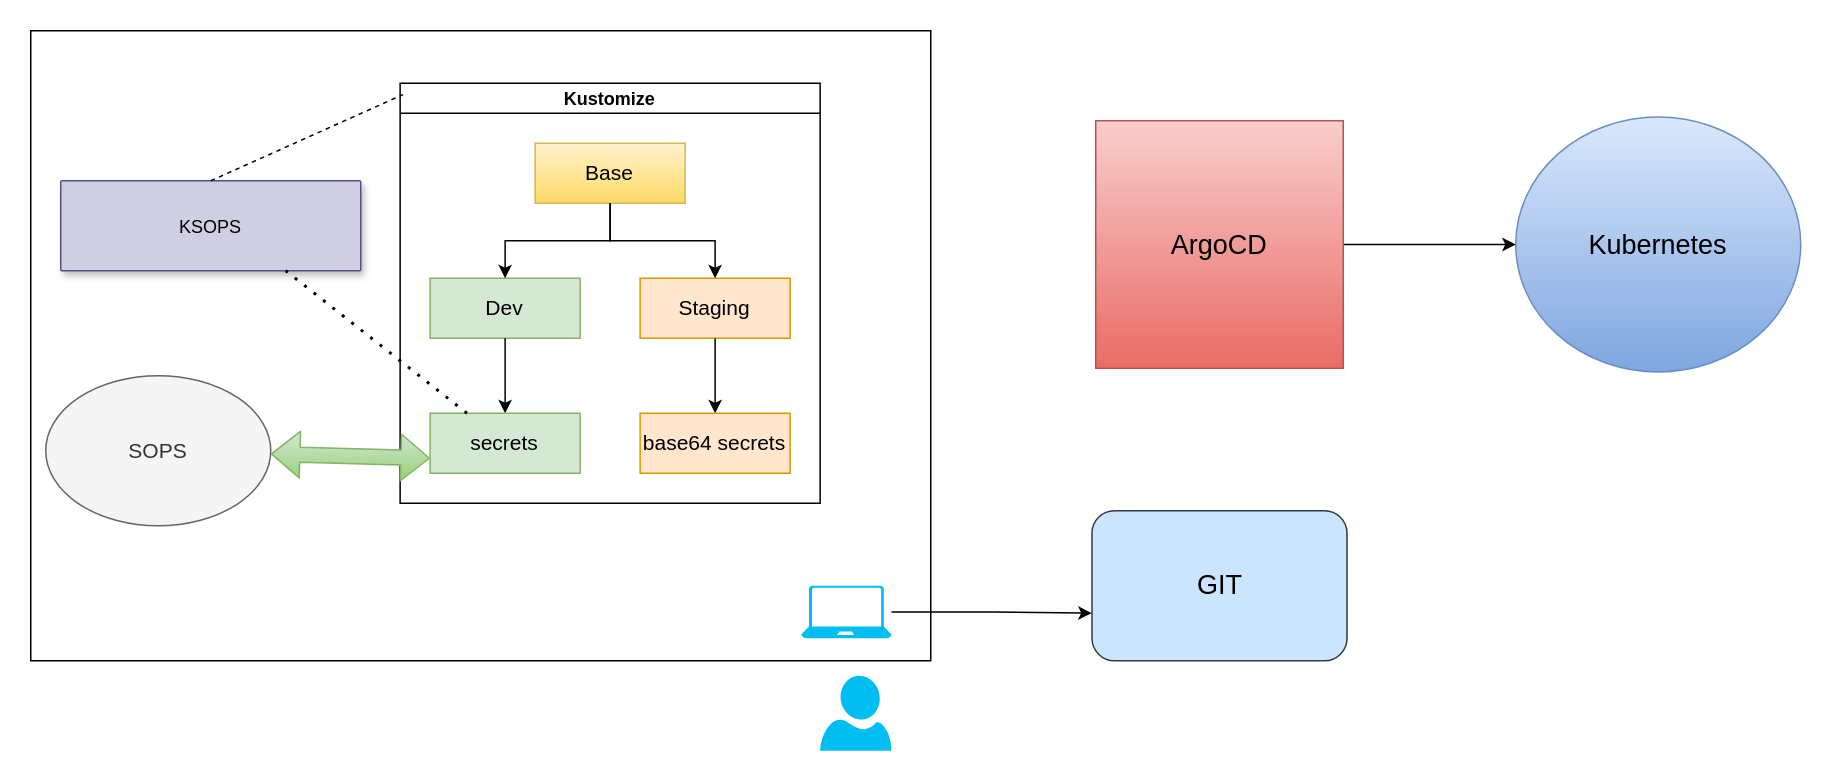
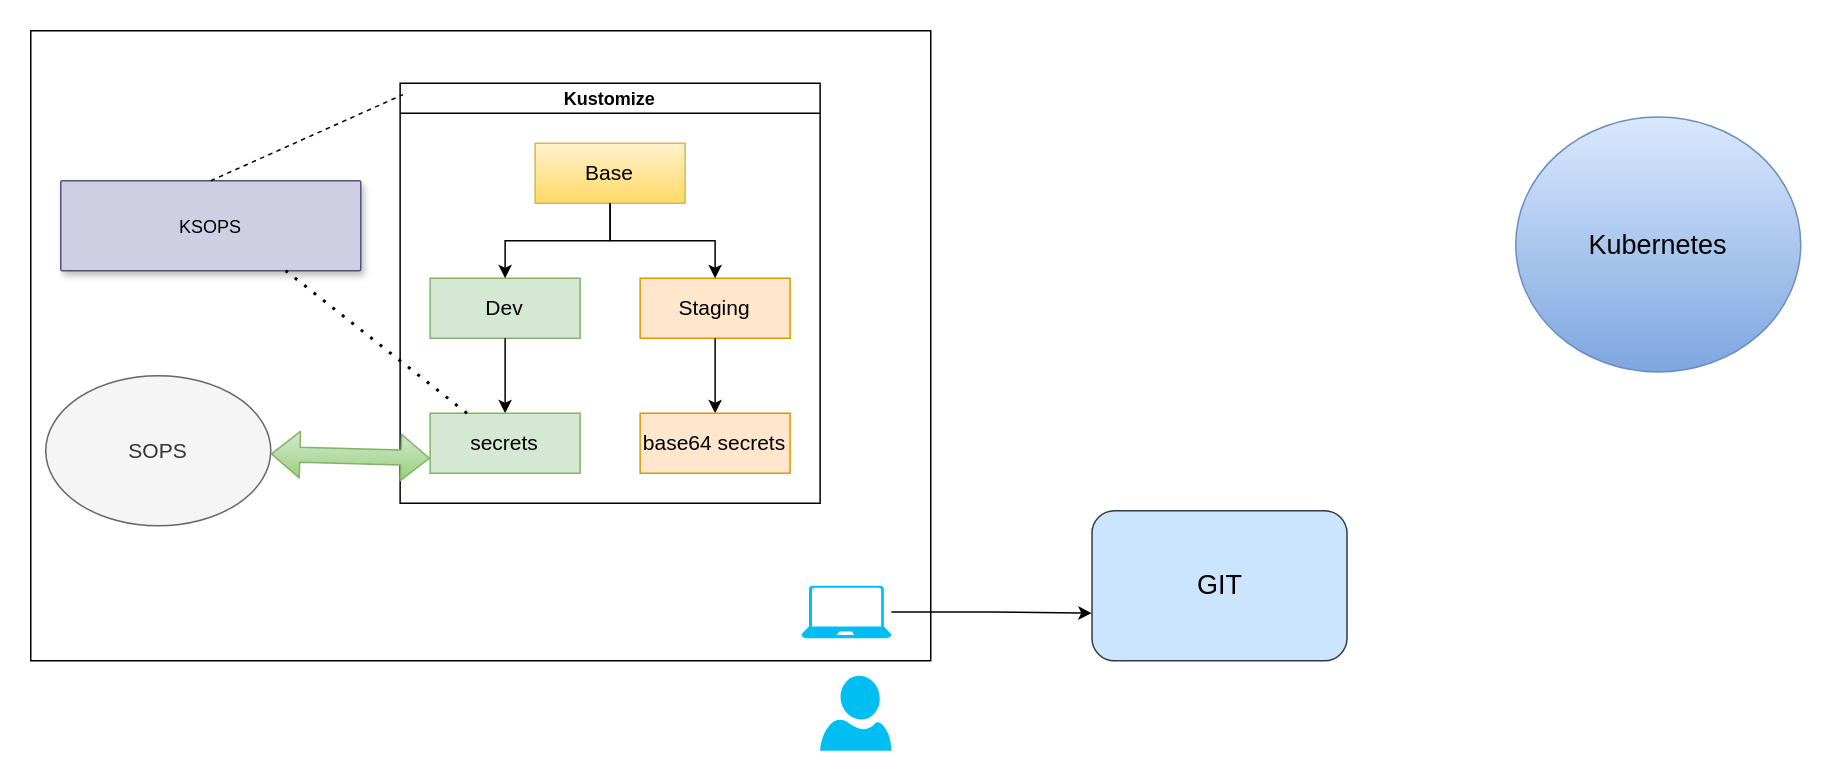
(1220, 245) -> none
(1425, 245) -> none
